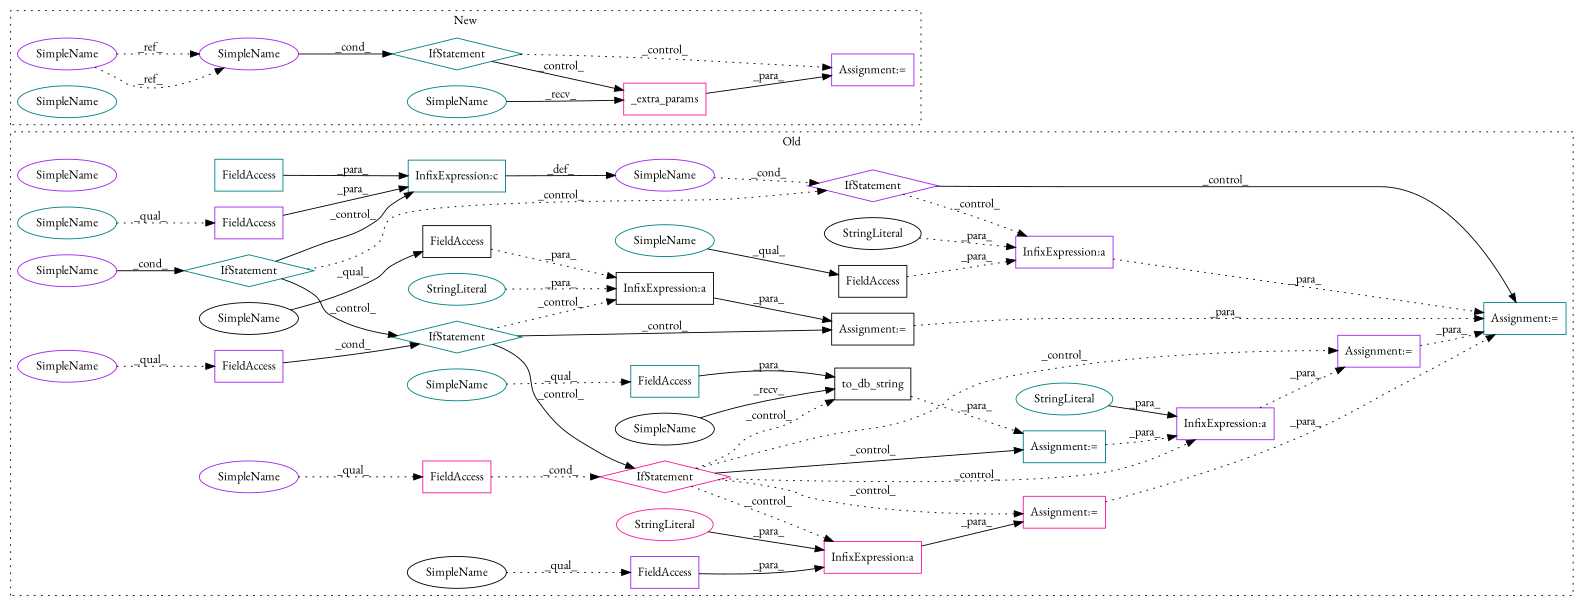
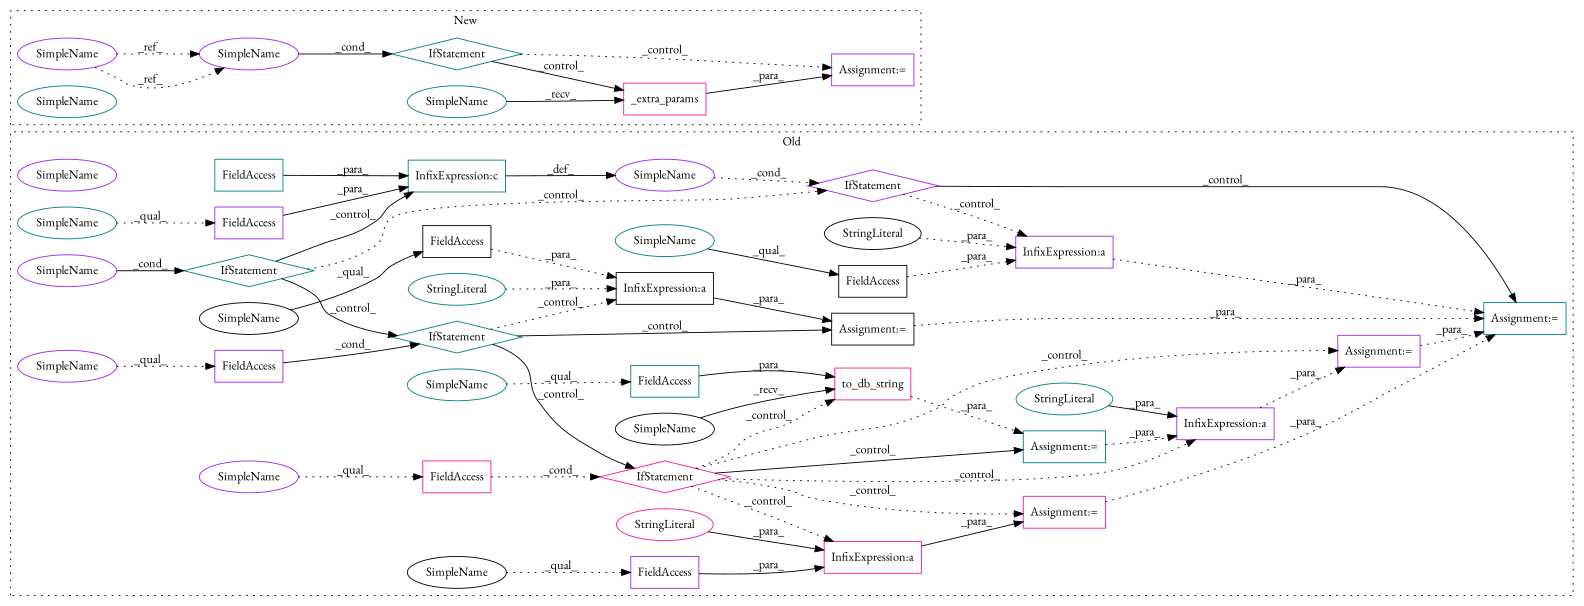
(873, 384) -> (873, 384)
